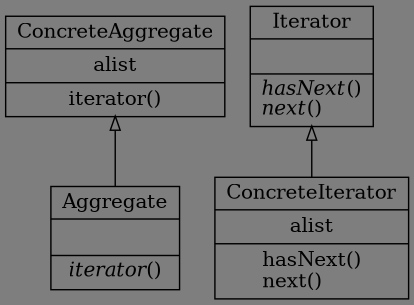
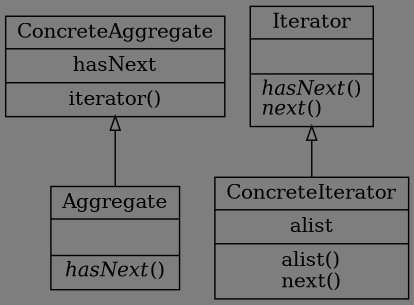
(115, 65) -> (115, 65)
(312, 260) -> (311, 260)
(107, 270) -> (107, 270)
